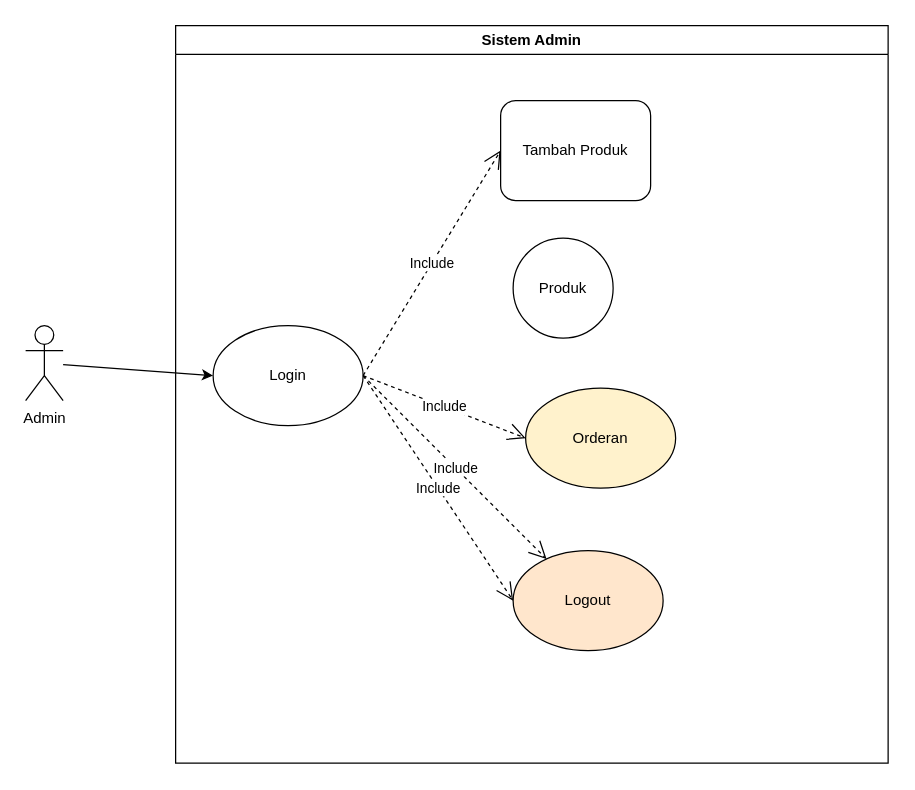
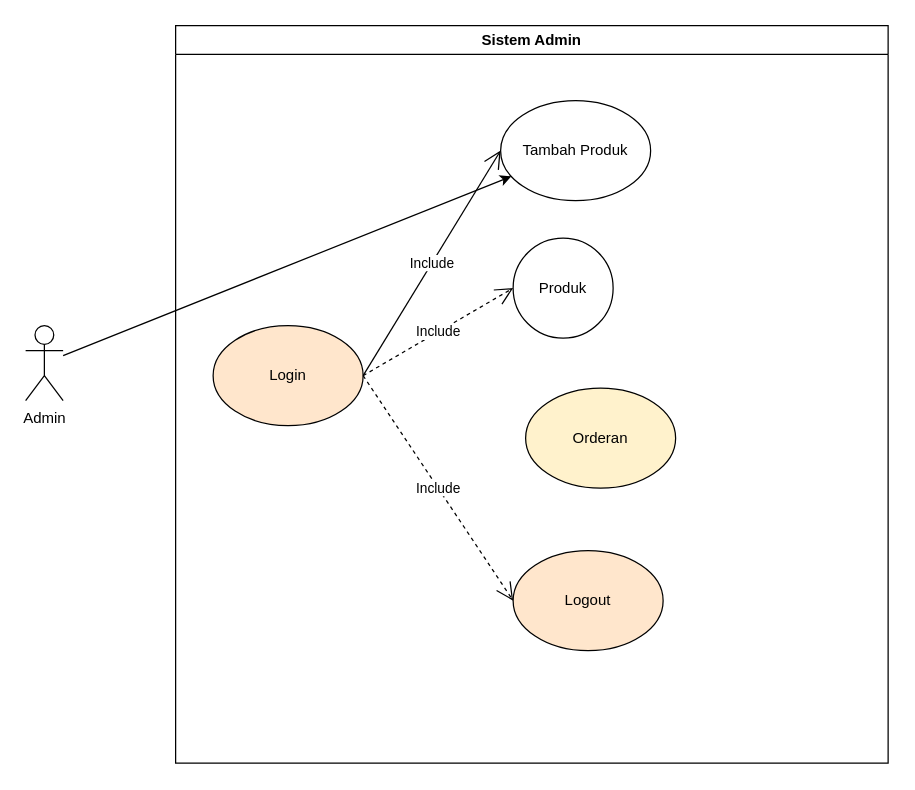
(576, 151) -> (576, 151)
(468, 204) -> (468, 204)
(134, 370) -> (267, 274)
(288, 376) -> (288, 376)
(413, 395) -> none
(459, 471) -> (438, 332)
